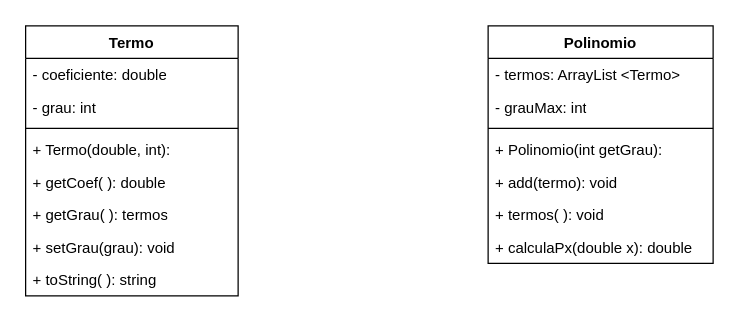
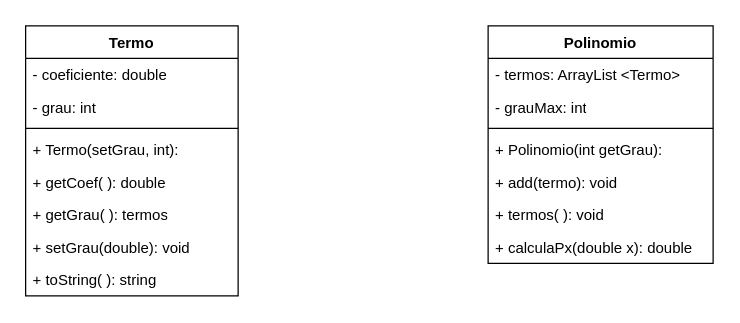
(110, 151) -> (116, 151)
(114, 248) -> (120, 248)
